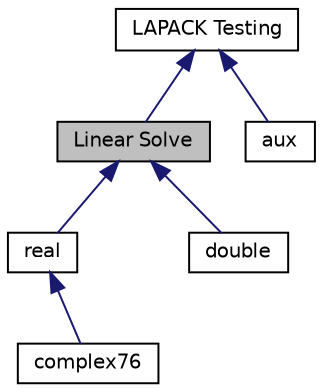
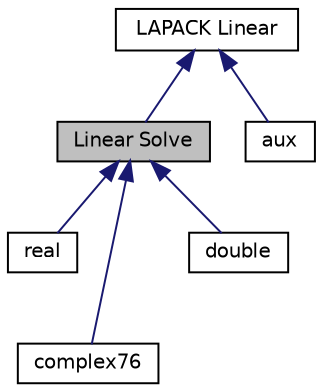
(207, 30) -> (207, 30)
(69, 317) -> (109, 262)
